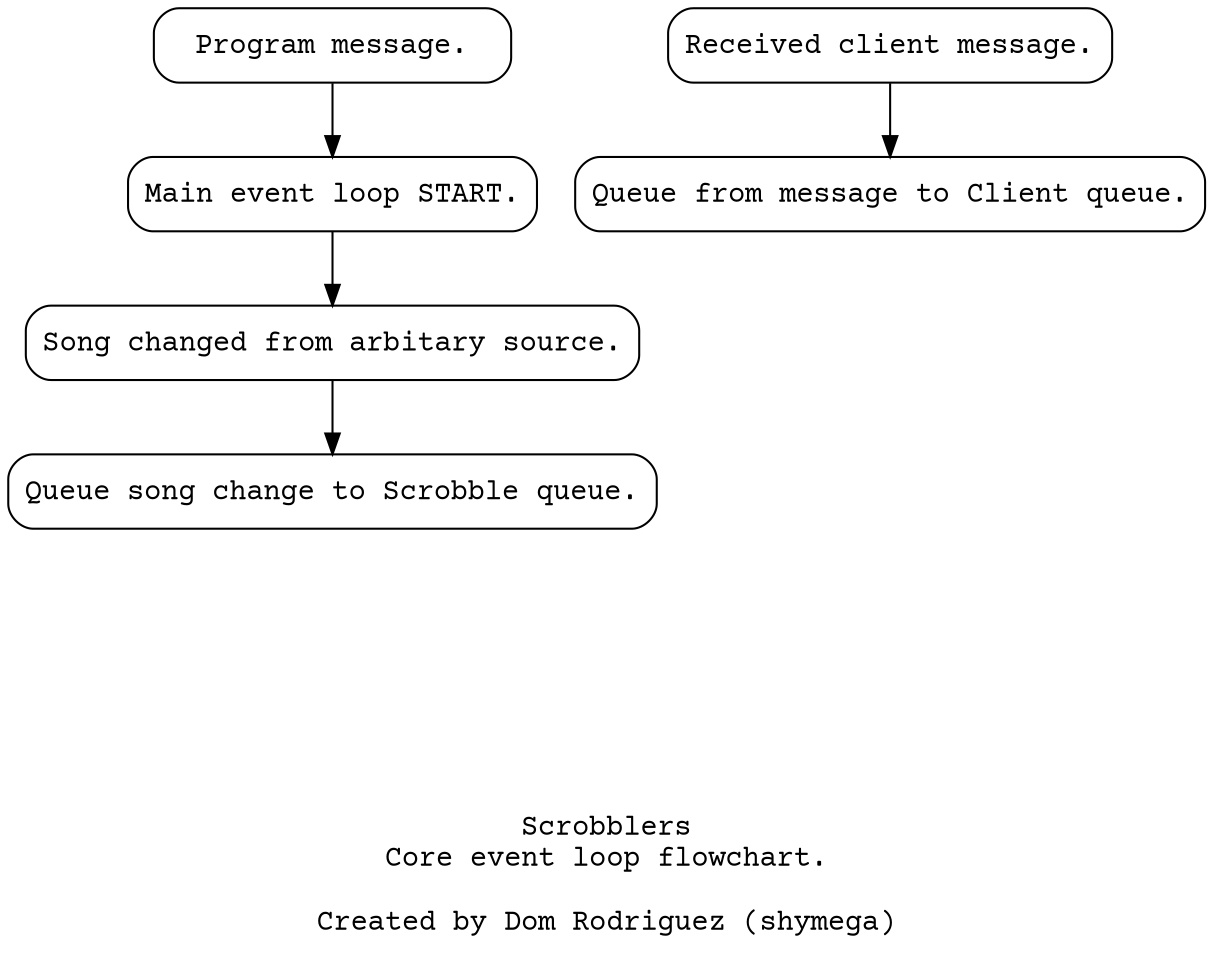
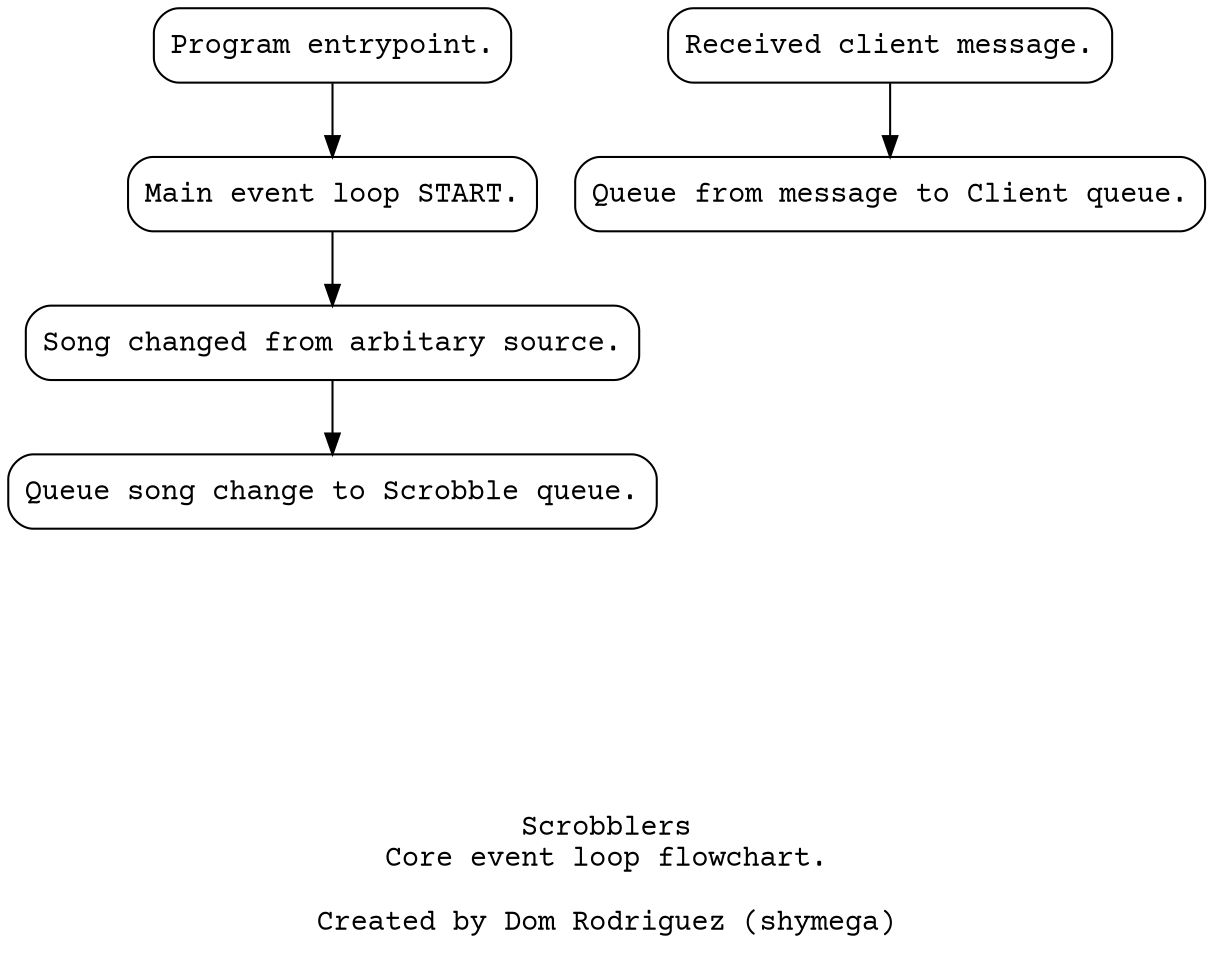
(333, 45) -> (333, 45)
